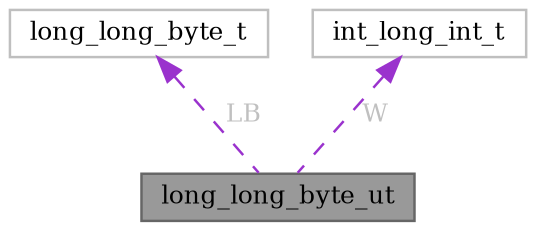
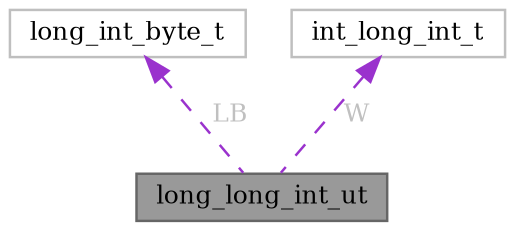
(139, 34) -> (128, 34)
(278, 197) -> (262, 197)
